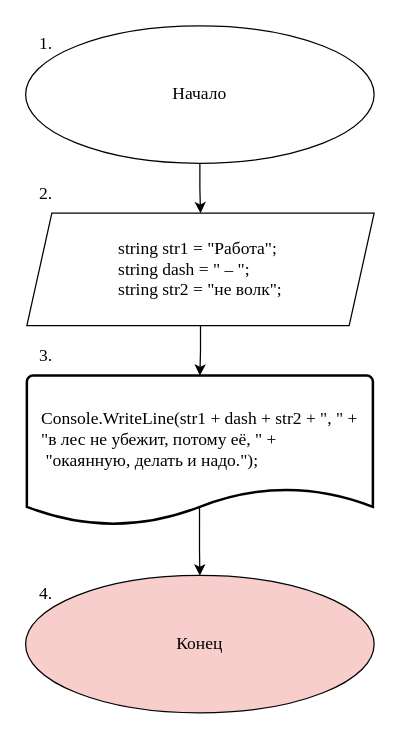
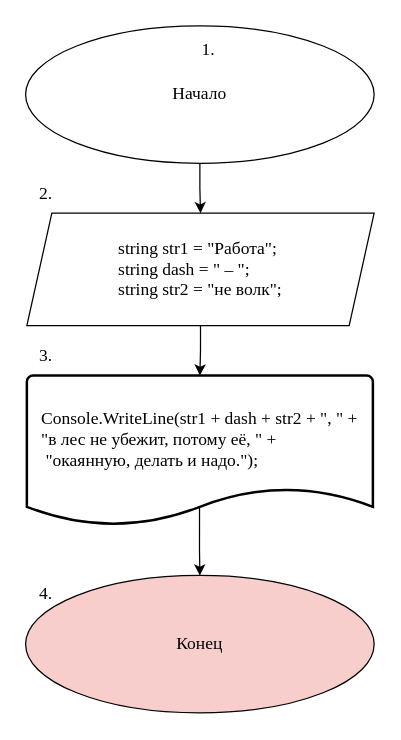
(46, 44) -> (208, 51)
